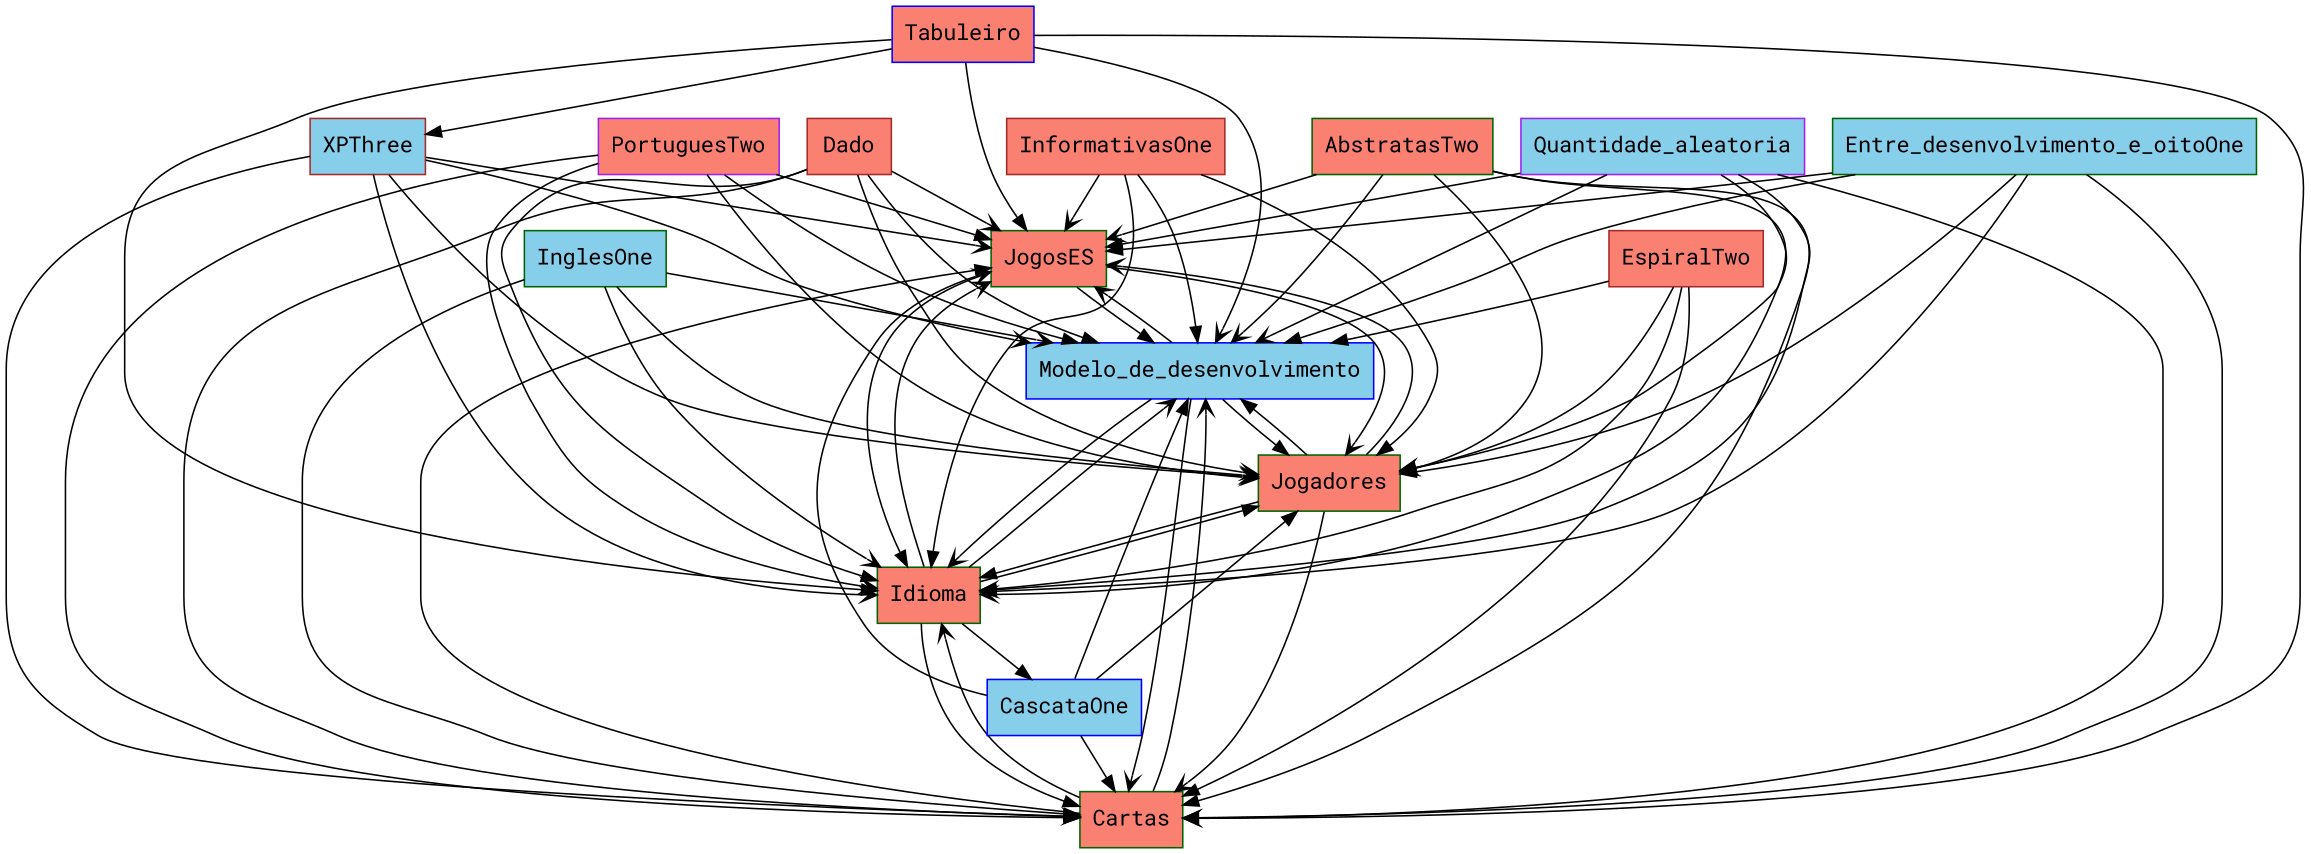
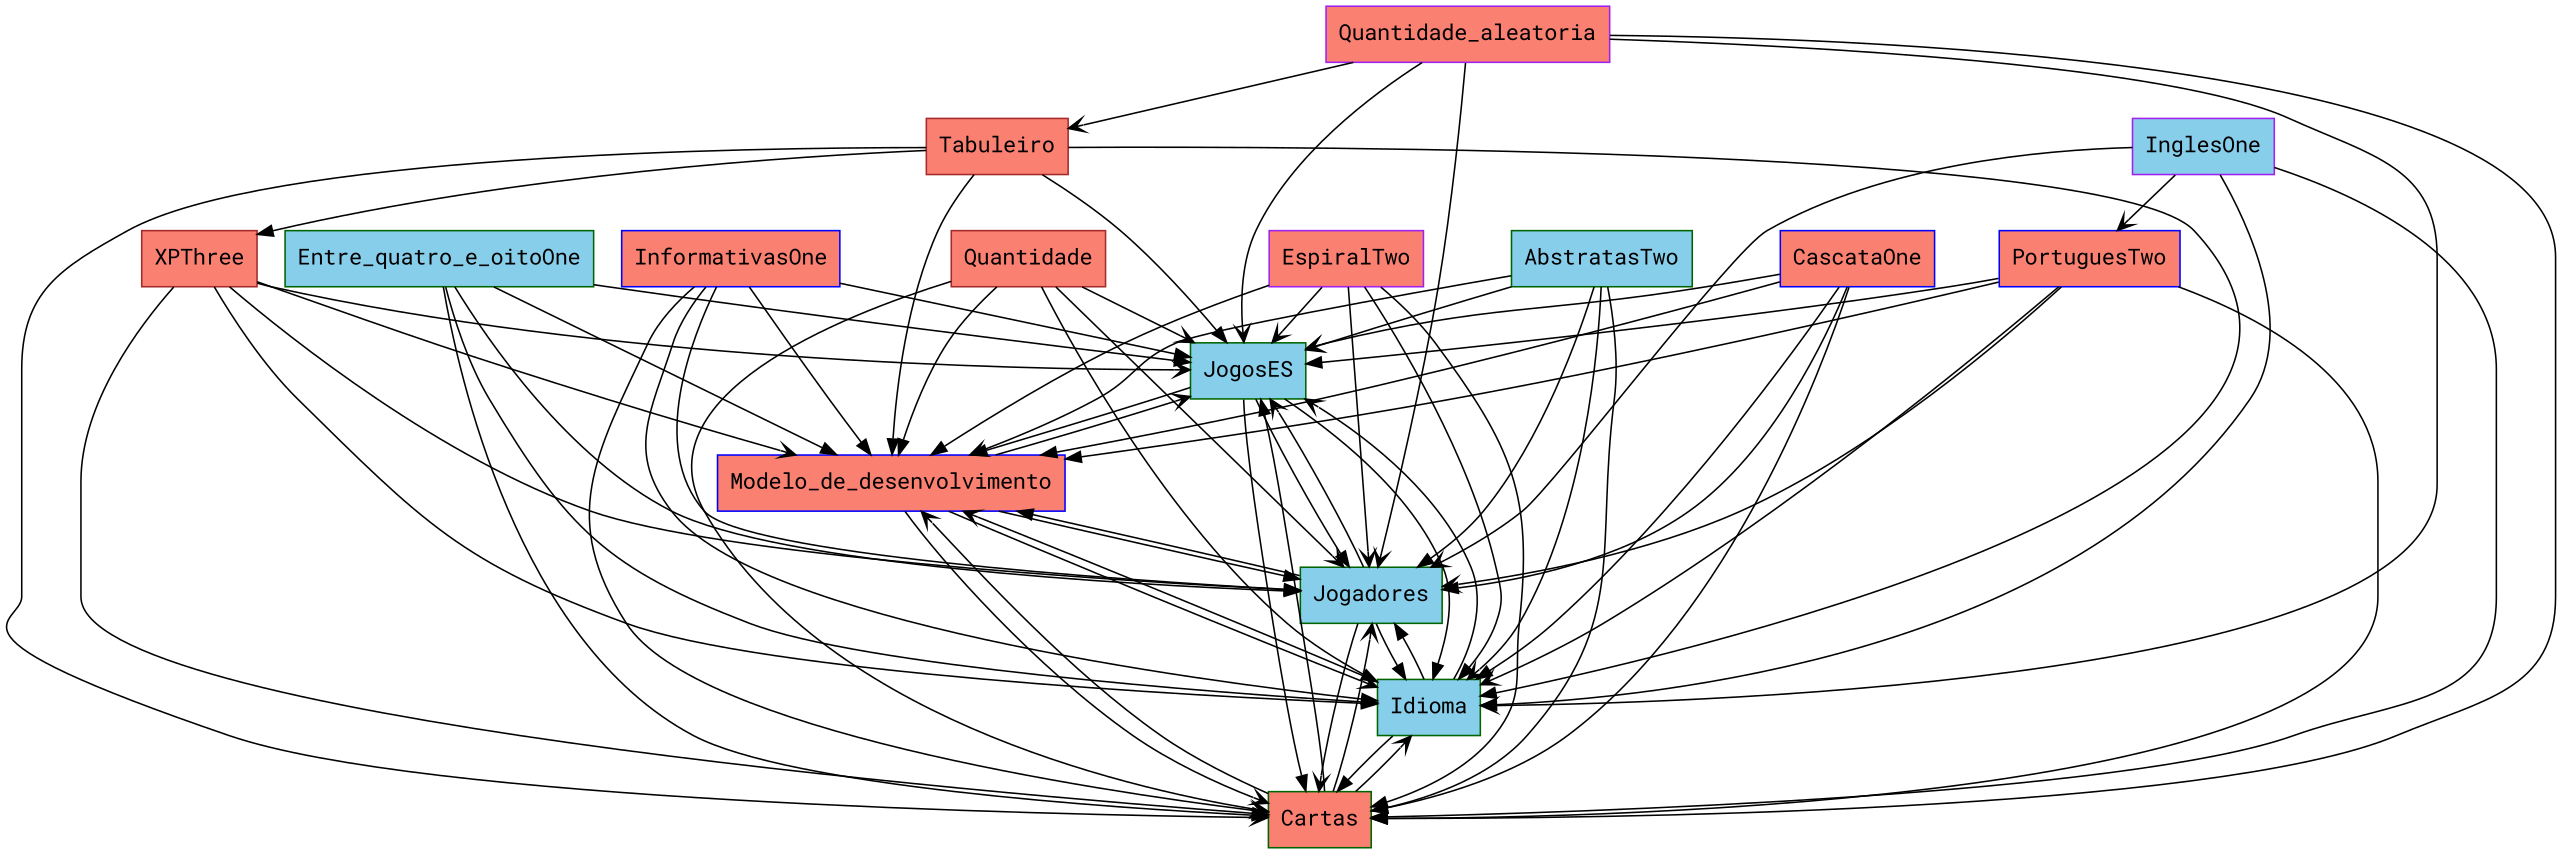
(963, 34) -> (997, 146)
(1239, 119) -> (911, 314)
(368, 146) -> (199, 259)
(689, 146) -> (2090, 259)
(849, 146) -> (1028, 259)
(1116, 146) -> (731, 259)
(1402, 146) -> (1602, 259)
(1663, 146) -> (1468, 34)
(2045, 146) -> (439, 259)
(1086, 196) -> (1007, 319)
(1321, 209) -> (1295, 172)
(1439, 255) -> (1219, 94)
(595, 259) -> (2203, 146)
(1049, 259) -> (1248, 371)
(1686, 259) -> (1346, 259)
(777, 293) -> (2152, 197)
none -> (1308, 303)
(1335, 317) -> (1296, 477)
(1200, 371) -> (891, 483)
(774, 426) -> (668, 530)
(712, 445) -> (2018, 586)
(1329, 483) -> (1371, 595)
(531, 487) -> (723, 646)
none -> (1262, 551)
(929, 595) -> (1429, 707)
(991, 647) -> (1680, 493)
none -> (747, 701)
(1064, 707) -> (1857, 259)
none -> (1354, 716)
(2041, 716) -> (2556, 543)
